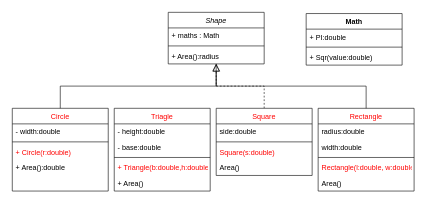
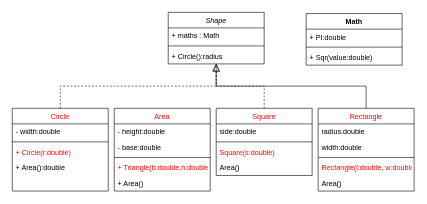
(199, 56) -> (201, 56)
(126, 86) -> (126, 86)
(162, 116) -> (162, 116)
